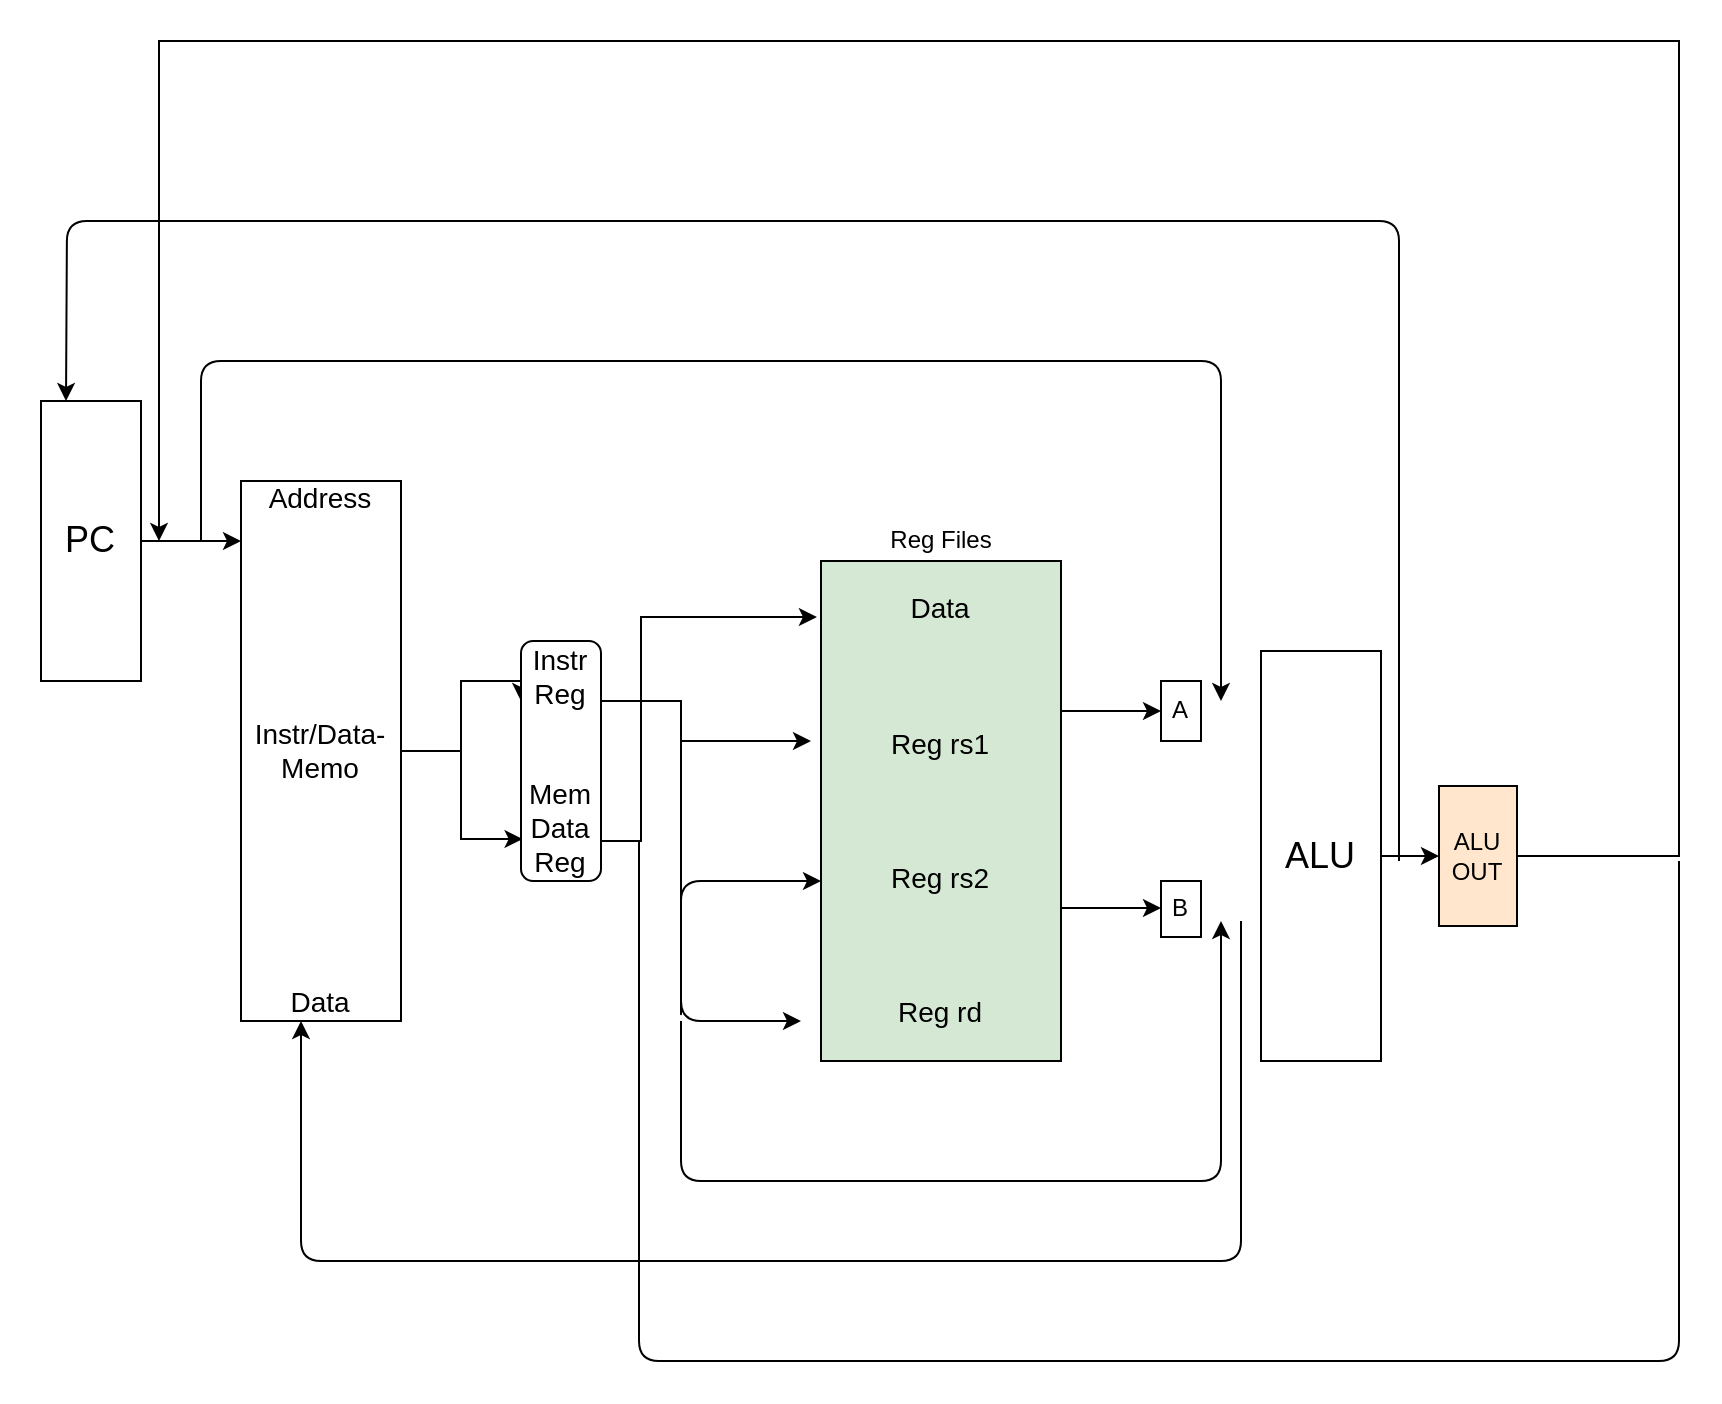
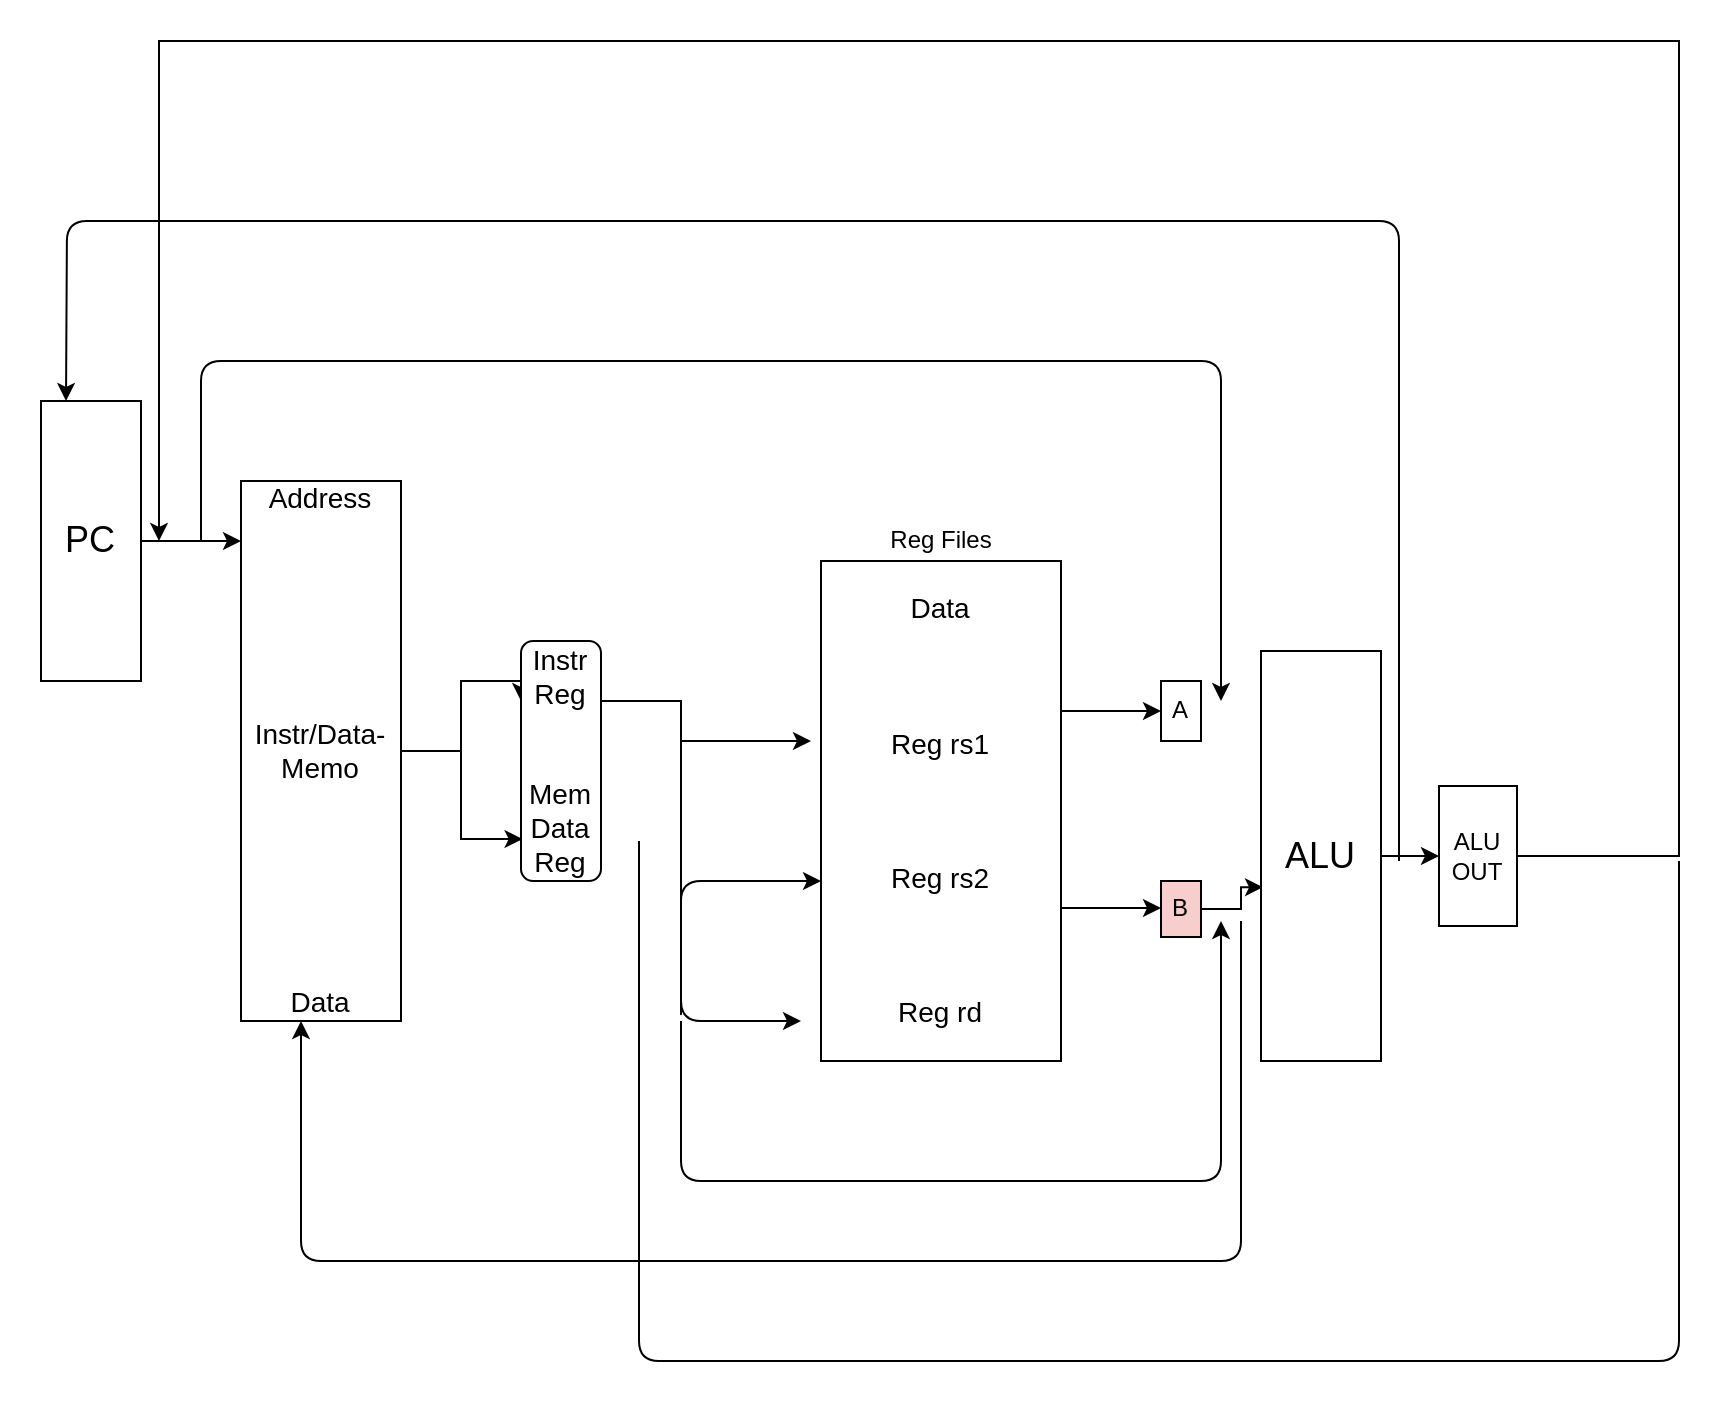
(641, 668) -> none
(941, 811) -> (941, 811)
(1478, 856) -> (1478, 856)
(1181, 909) -> (1181, 909)
none -> (1236, 909)
